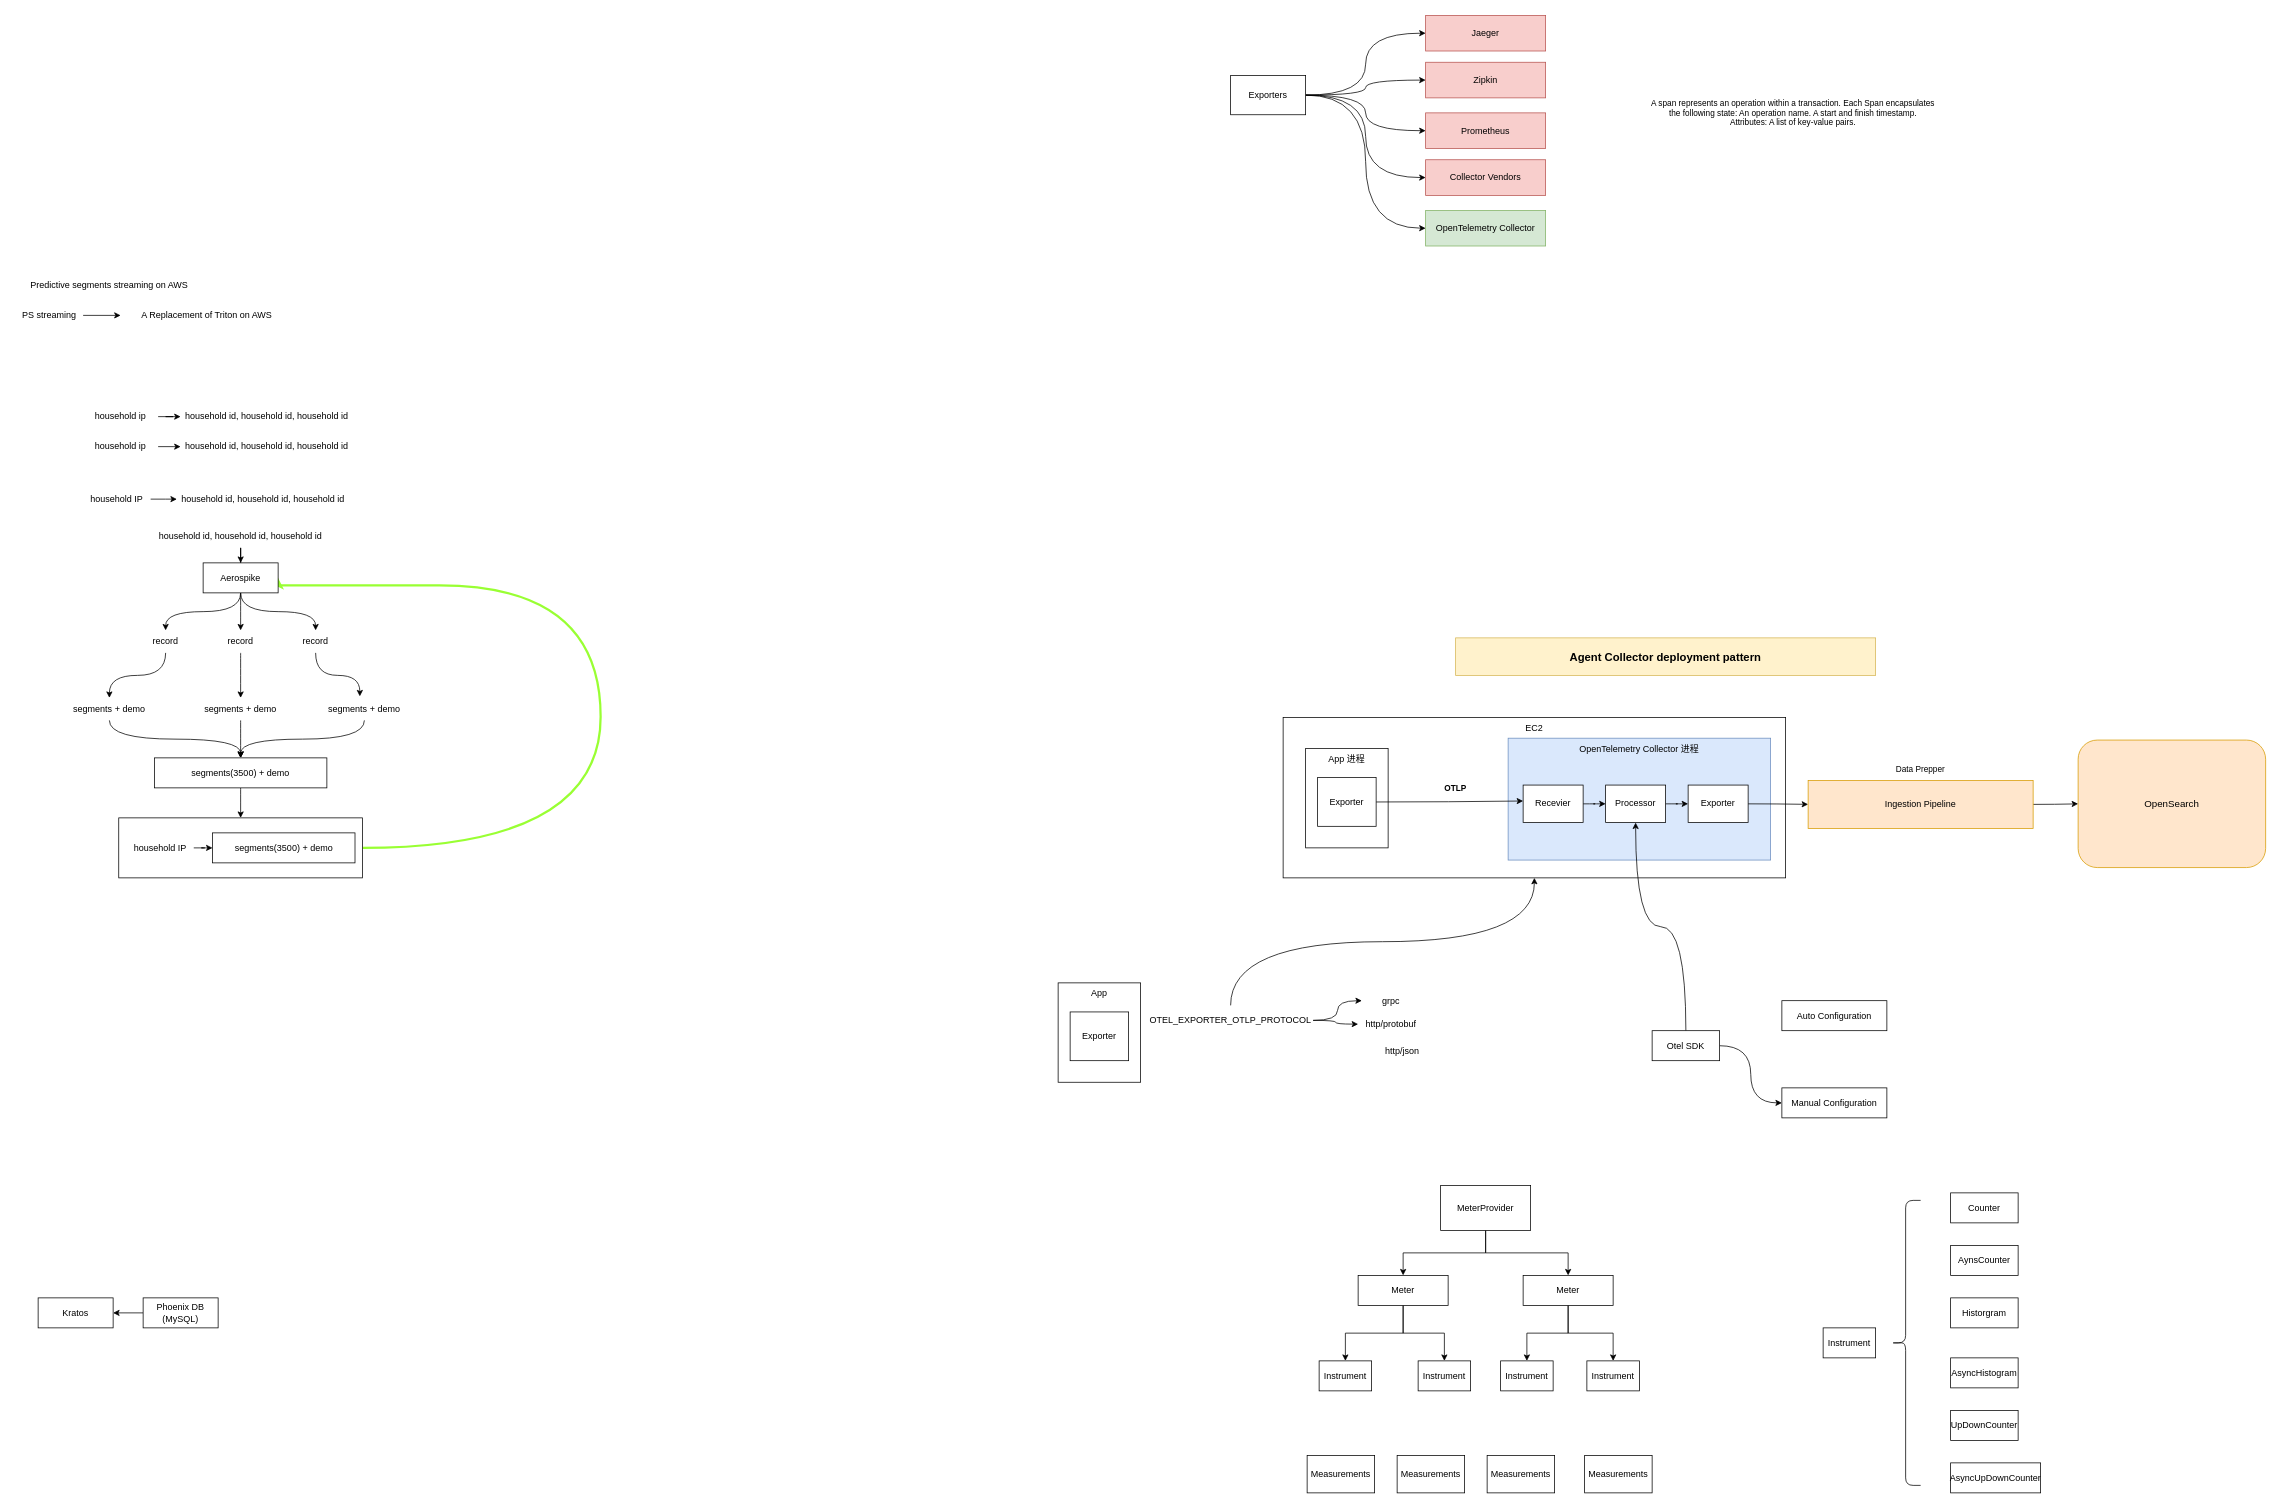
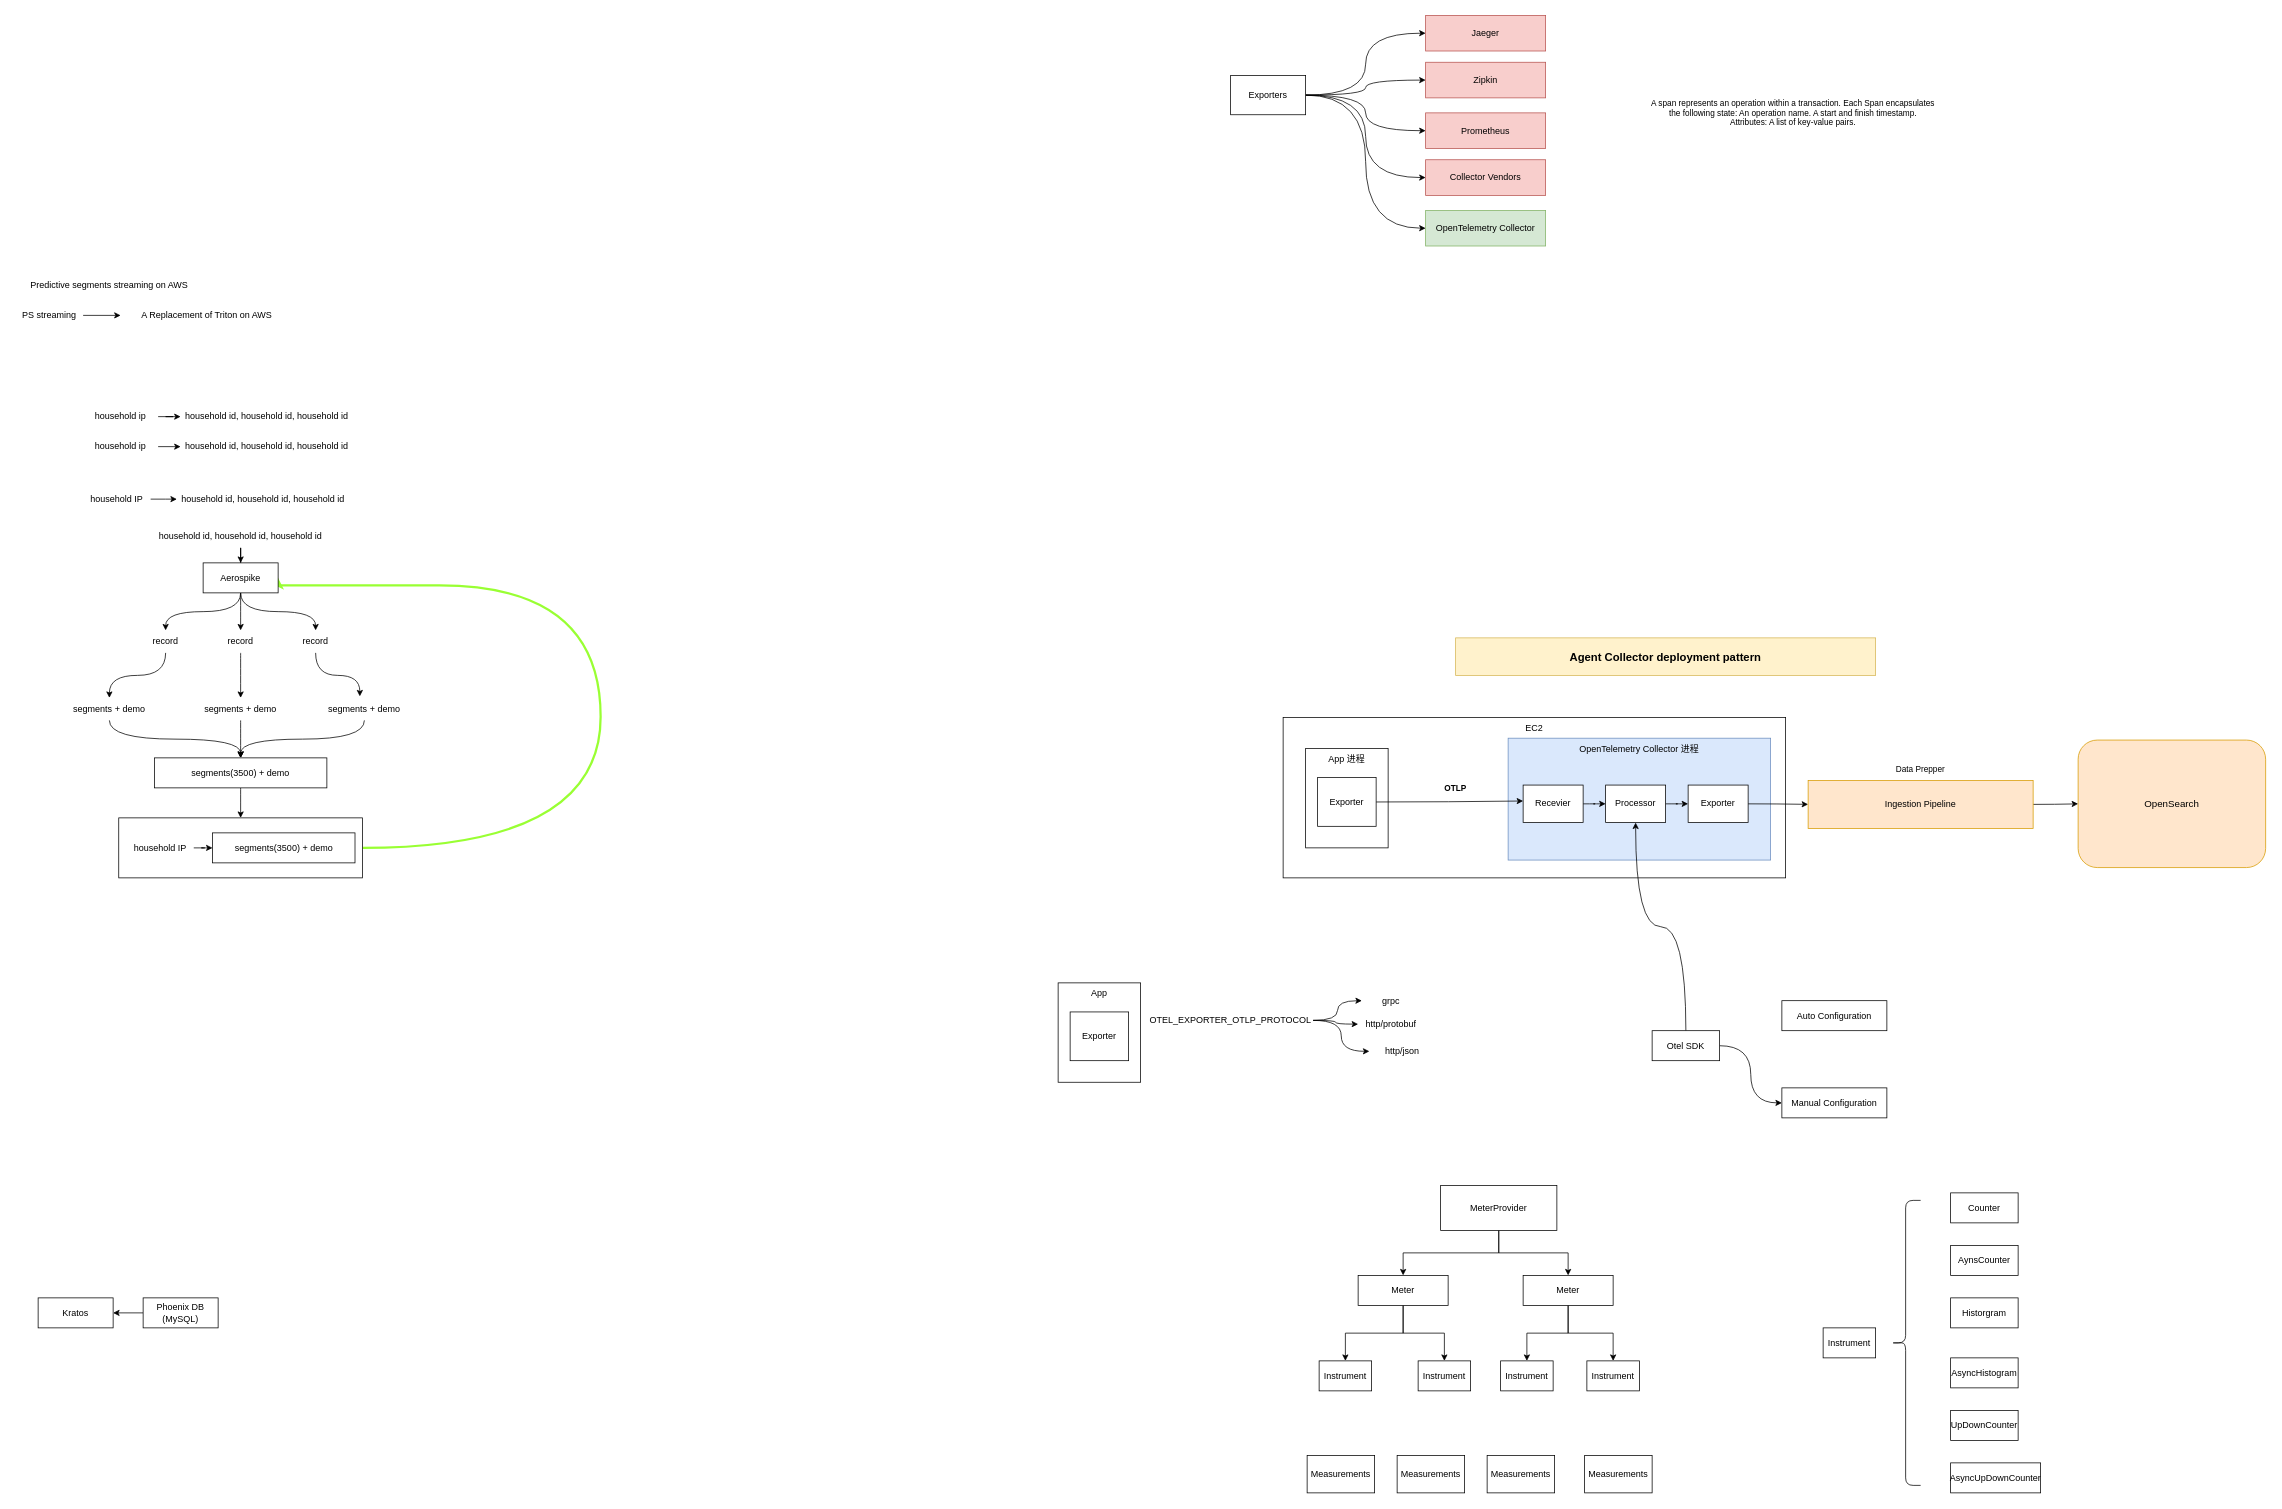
(1465, 935) -> (1342, 1040)
(1485, 1208) -> (1499, 1208)
